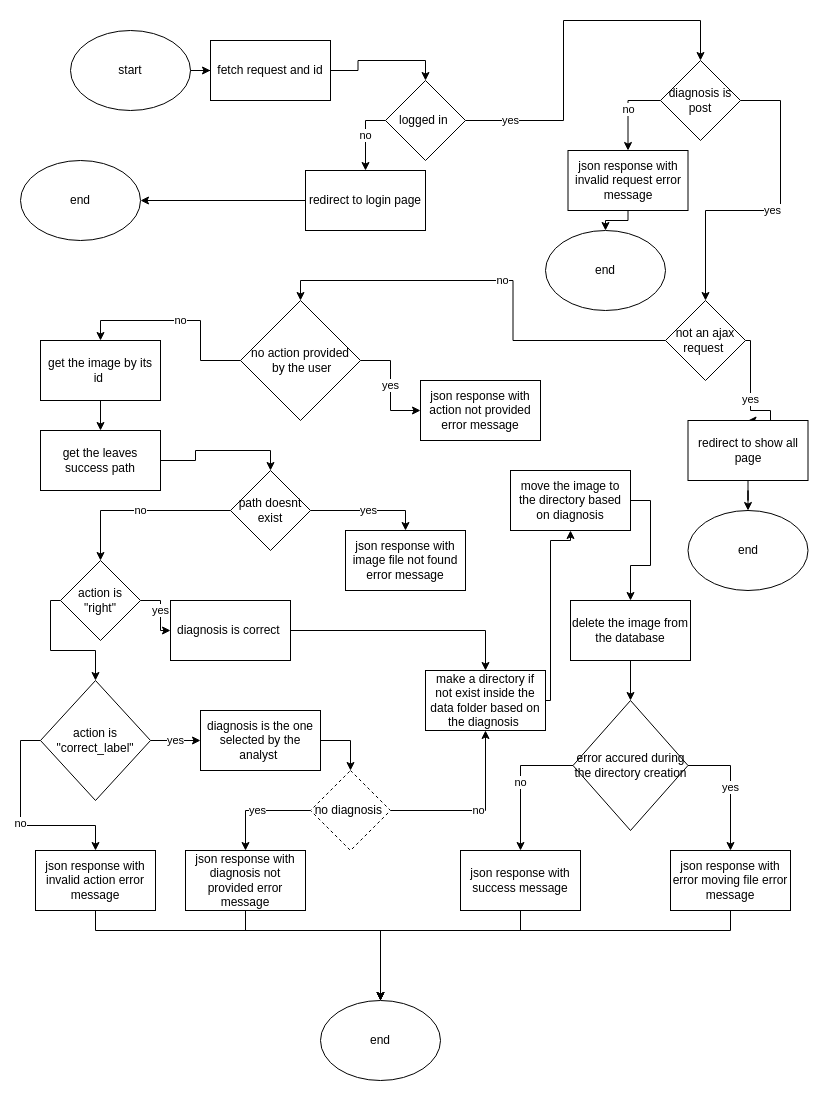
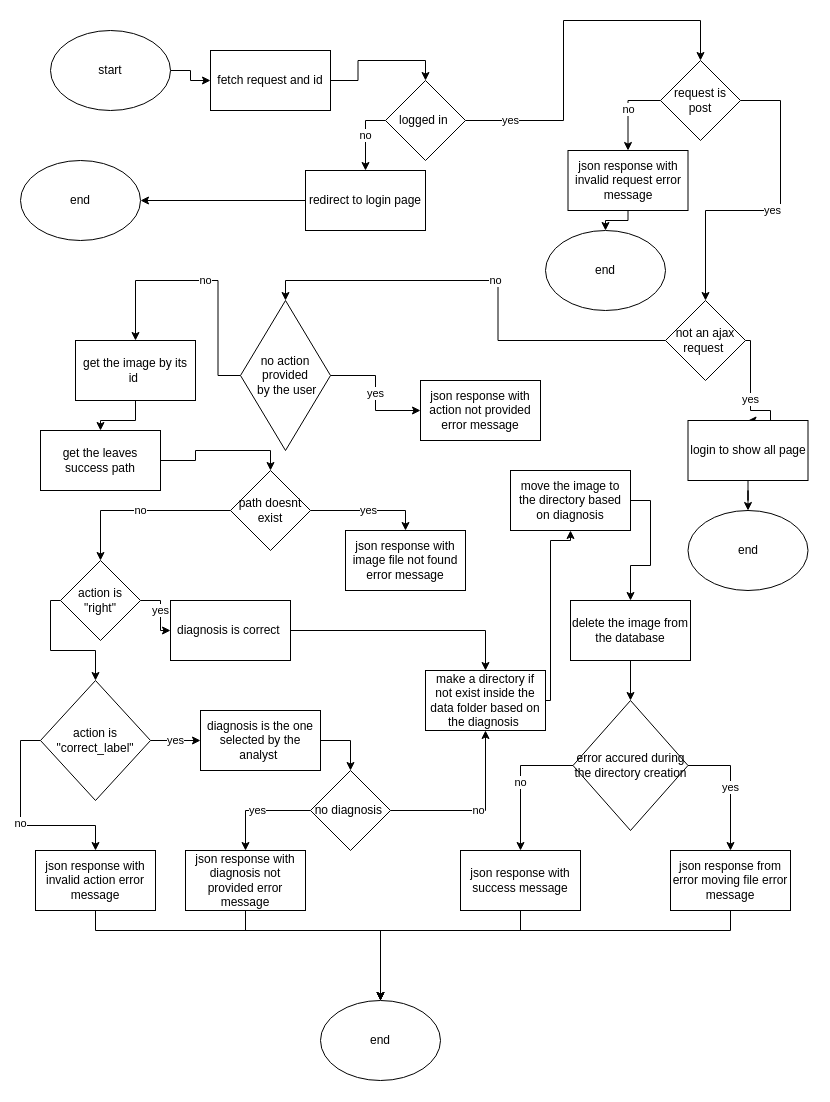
(131, 71) -> (111, 71)
(271, 71) -> (271, 81)
(701, 101) -> (701, 101)
(301, 361) -> (286, 376)
(101, 371) -> (136, 371)
(749, 451) -> (749, 451)
(351, 811) -> (351, 811)
(731, 881) -> (731, 881)
